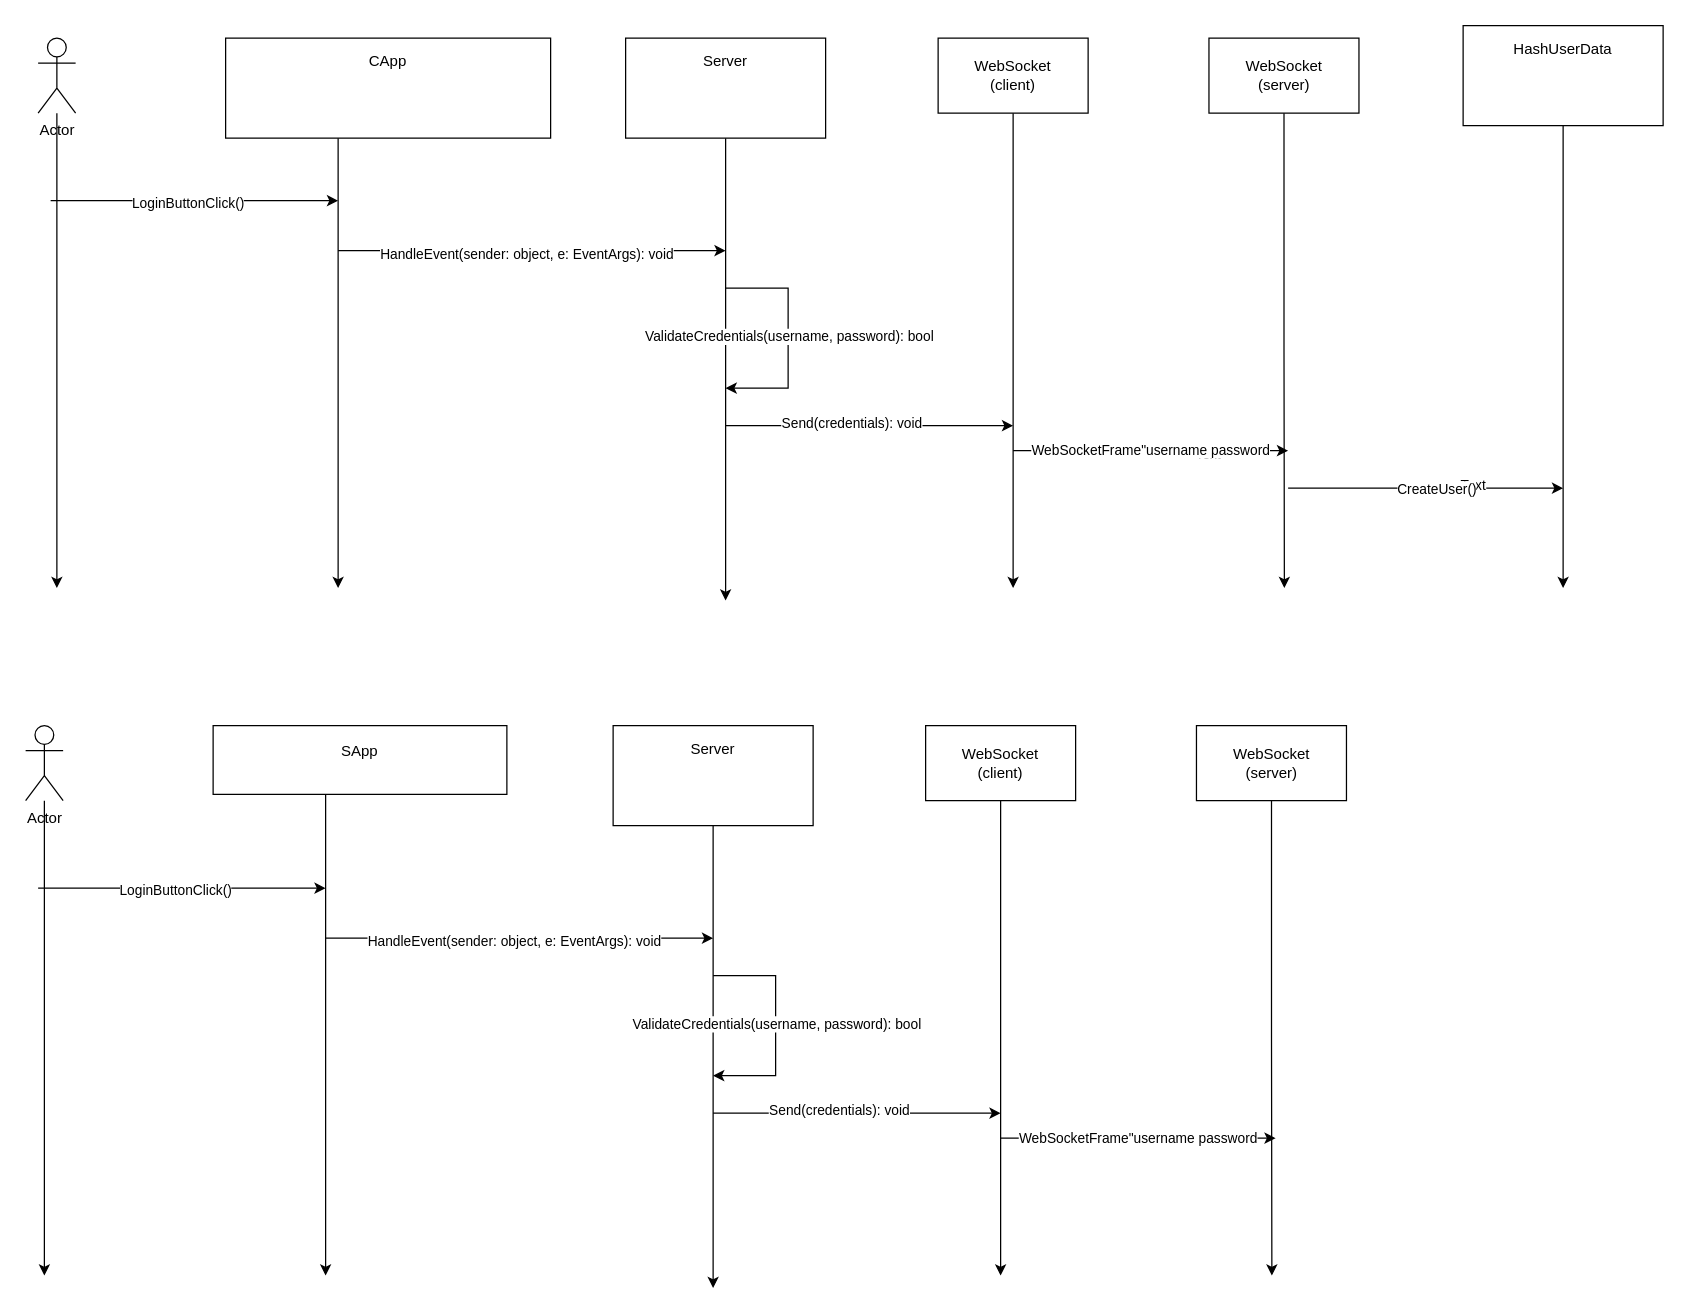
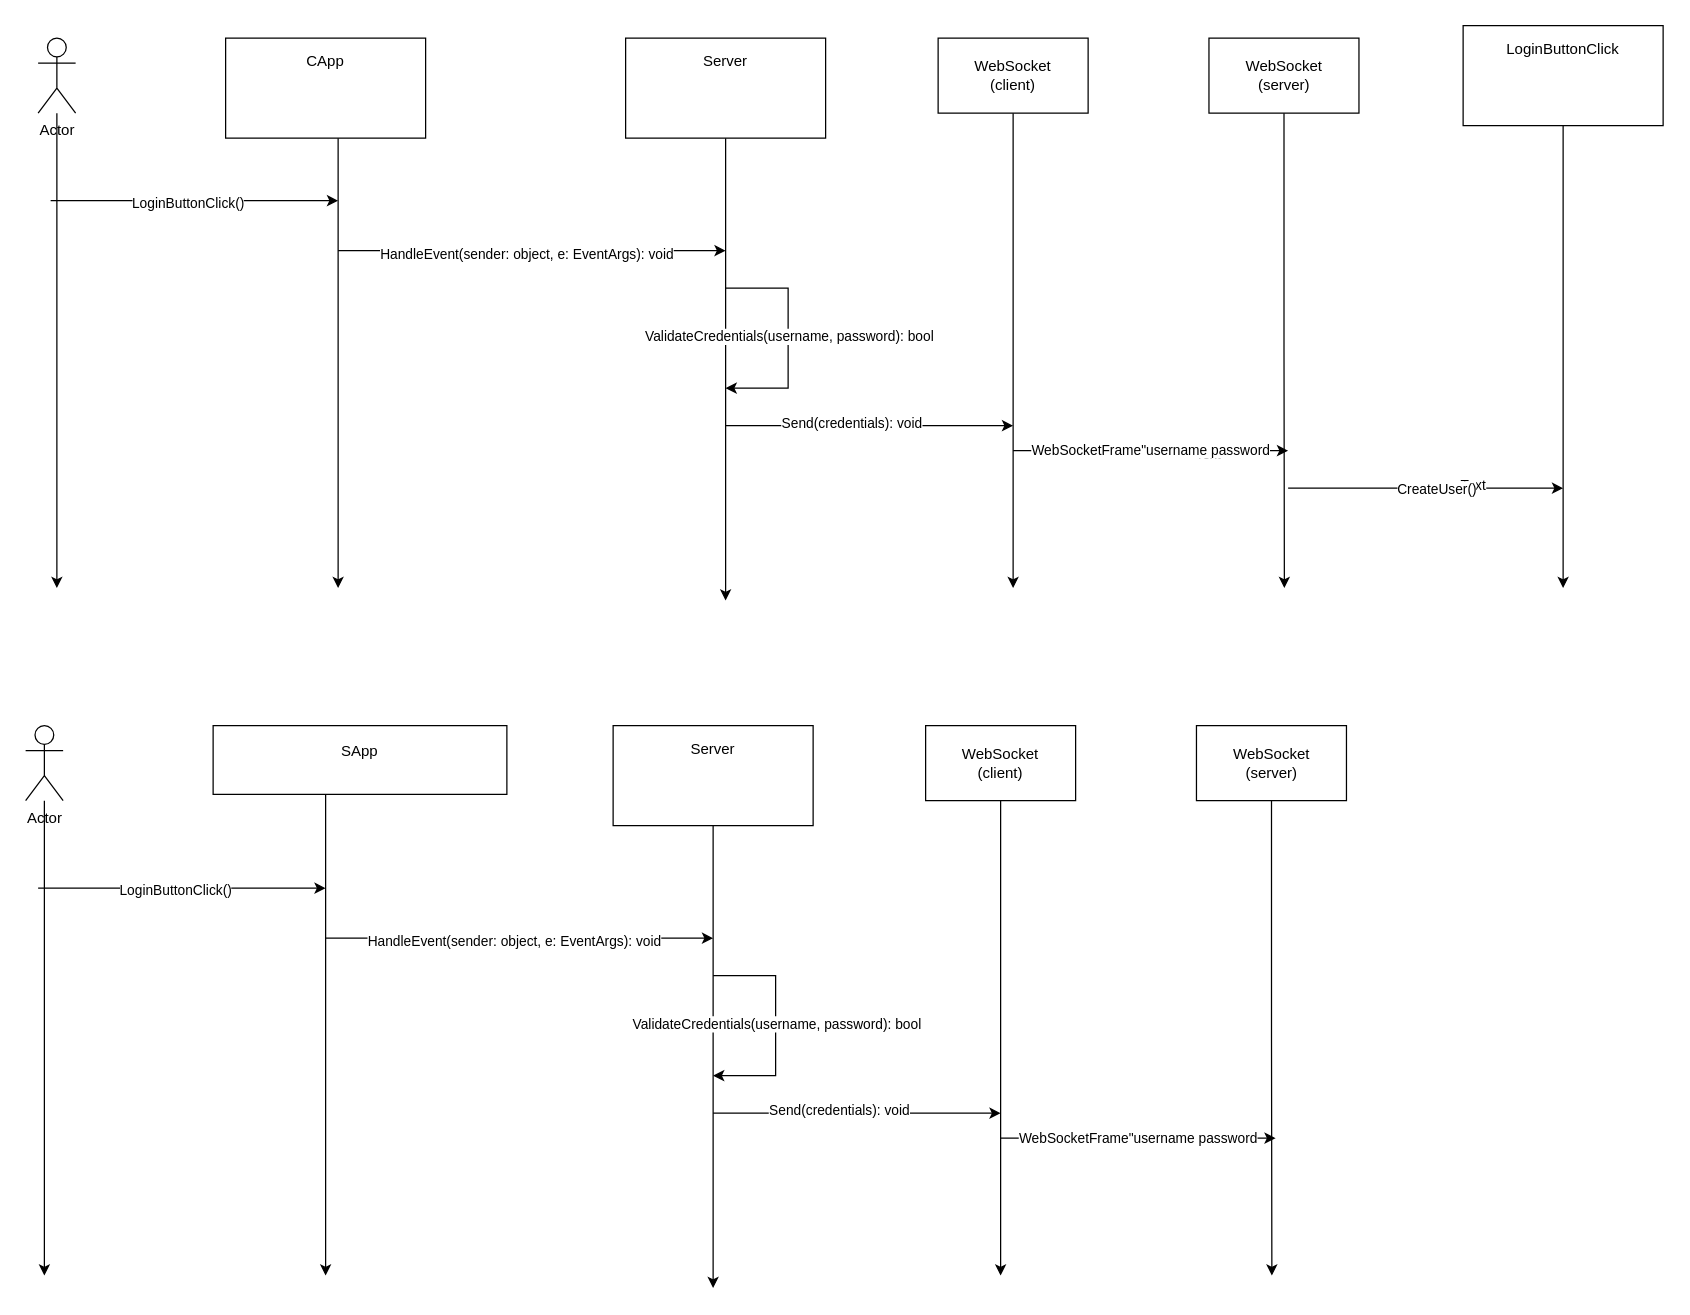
(1563, 26) -> (1563, 26)
(388, 88) -> (326, 88)
